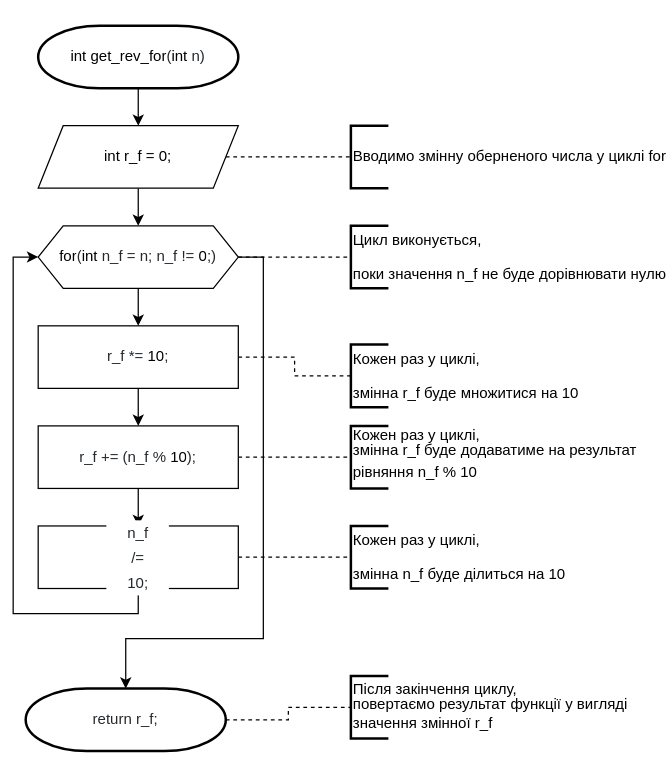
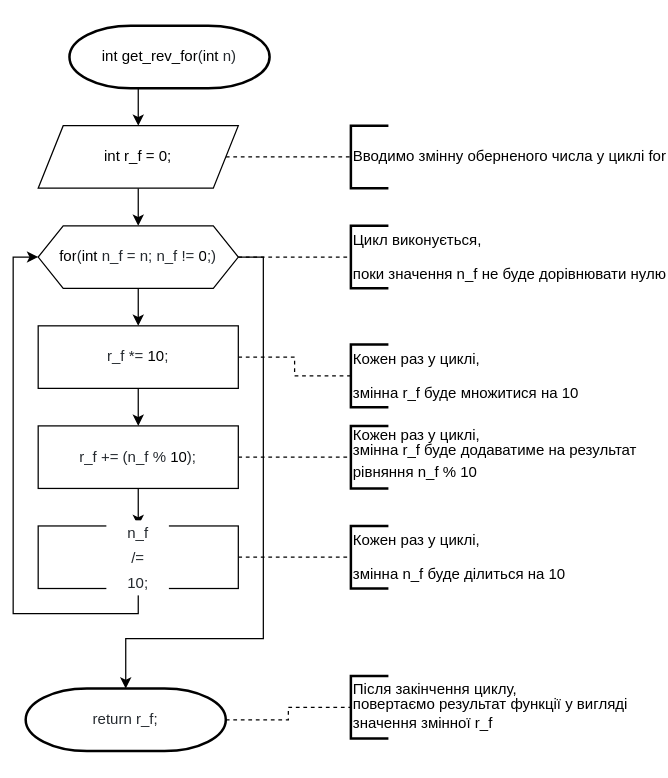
(138, 57) -> (169, 57)
